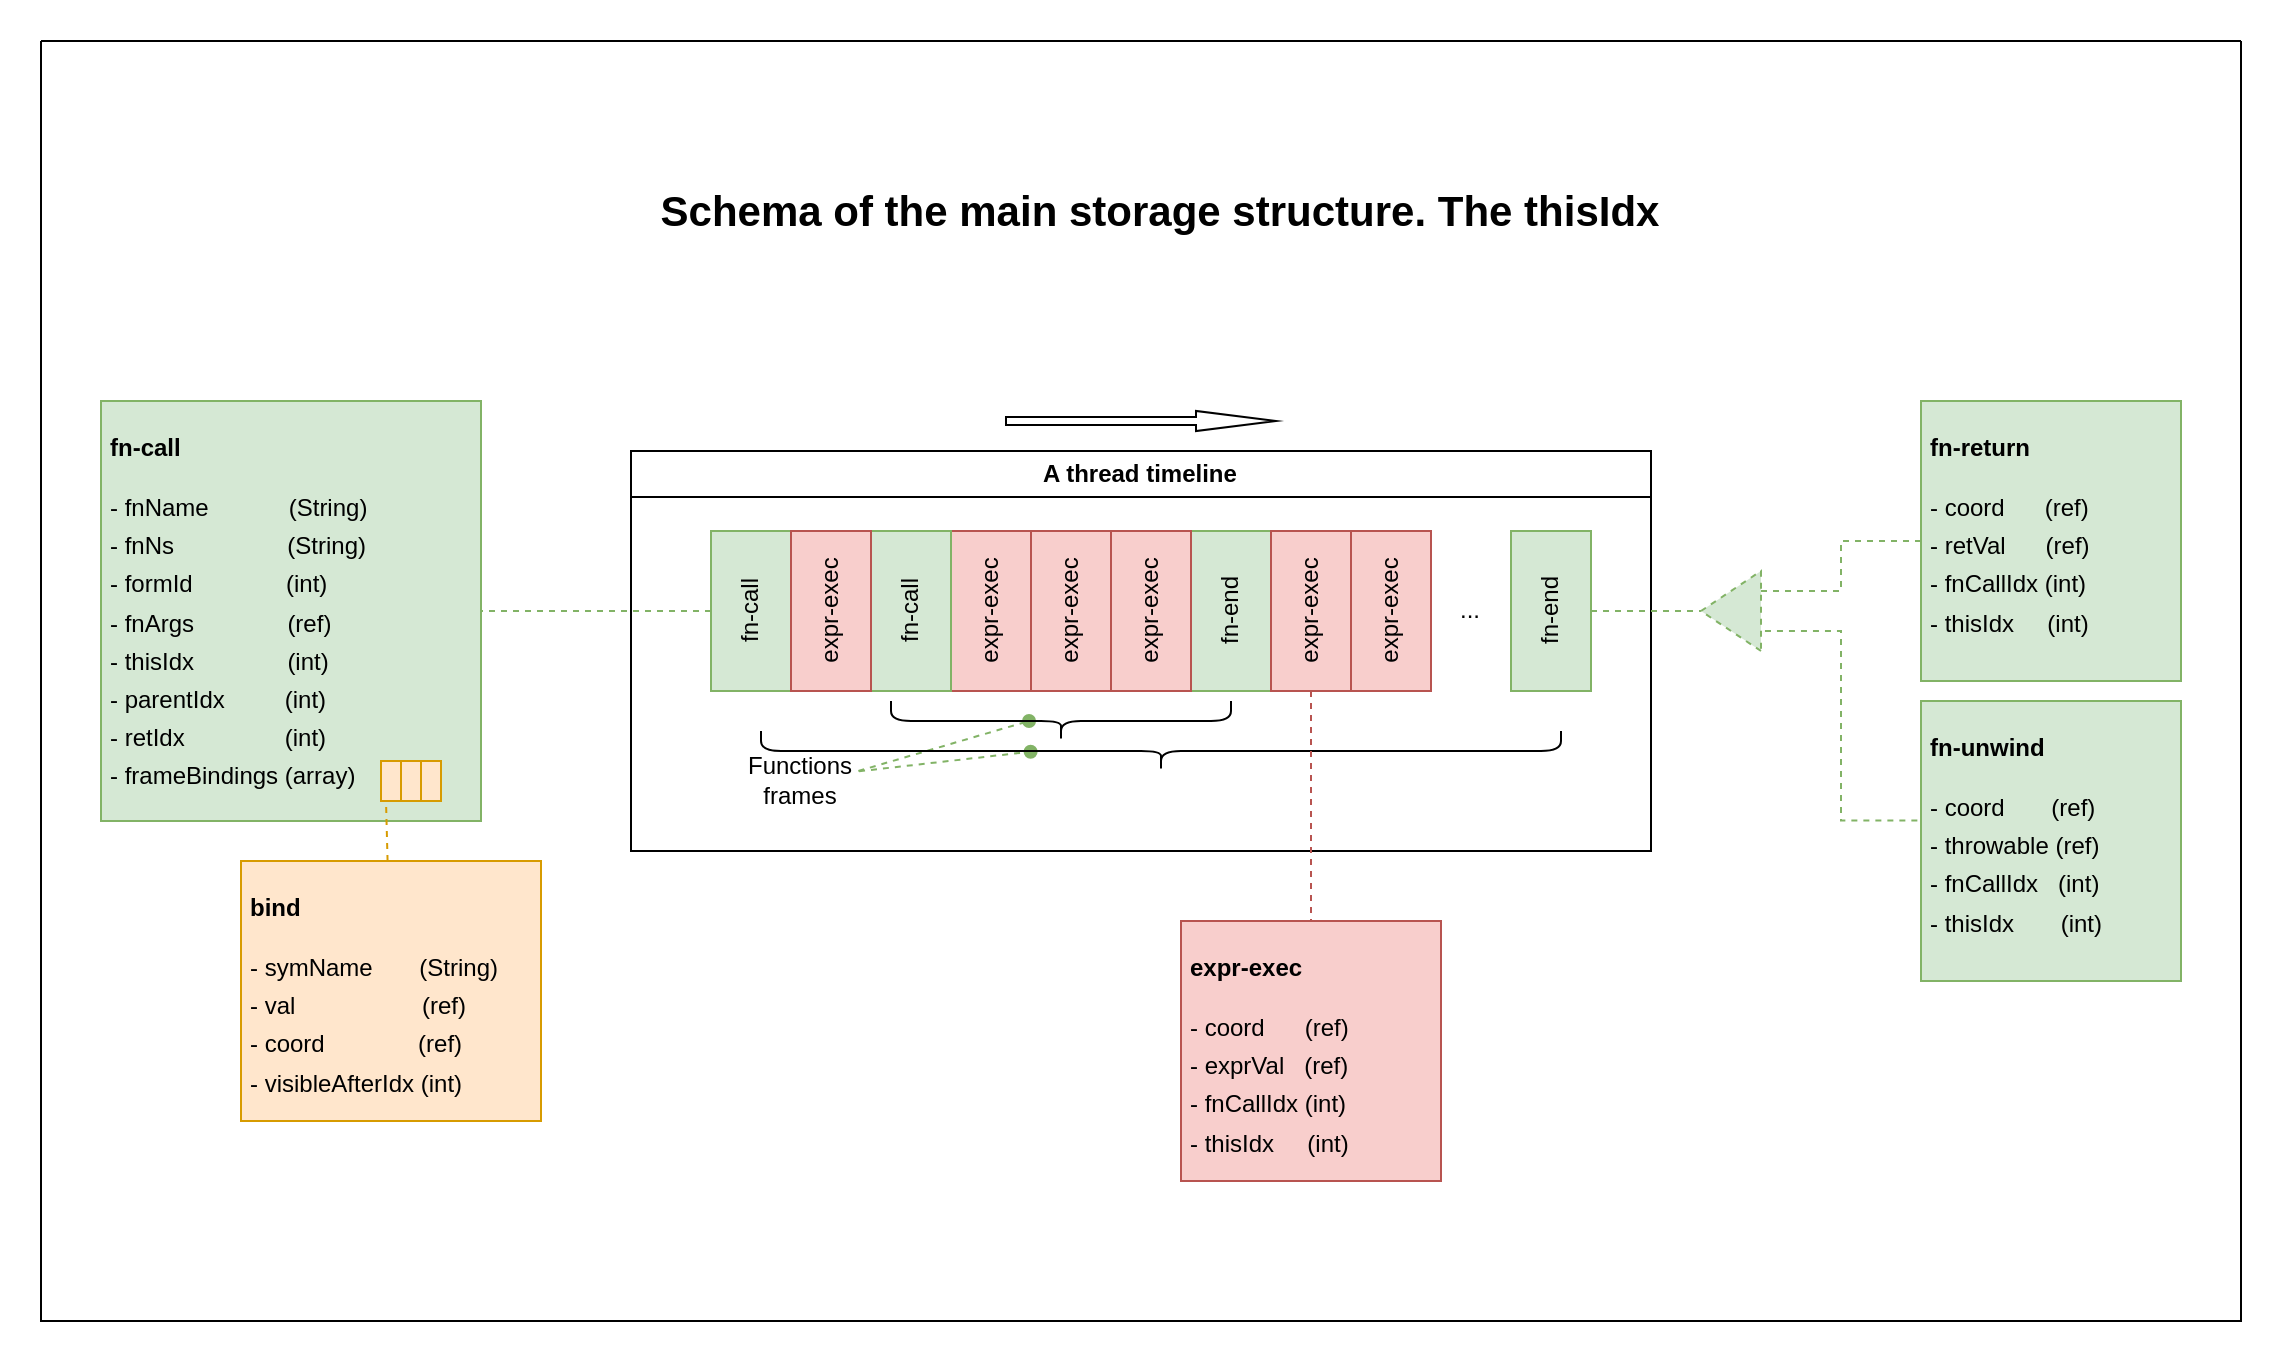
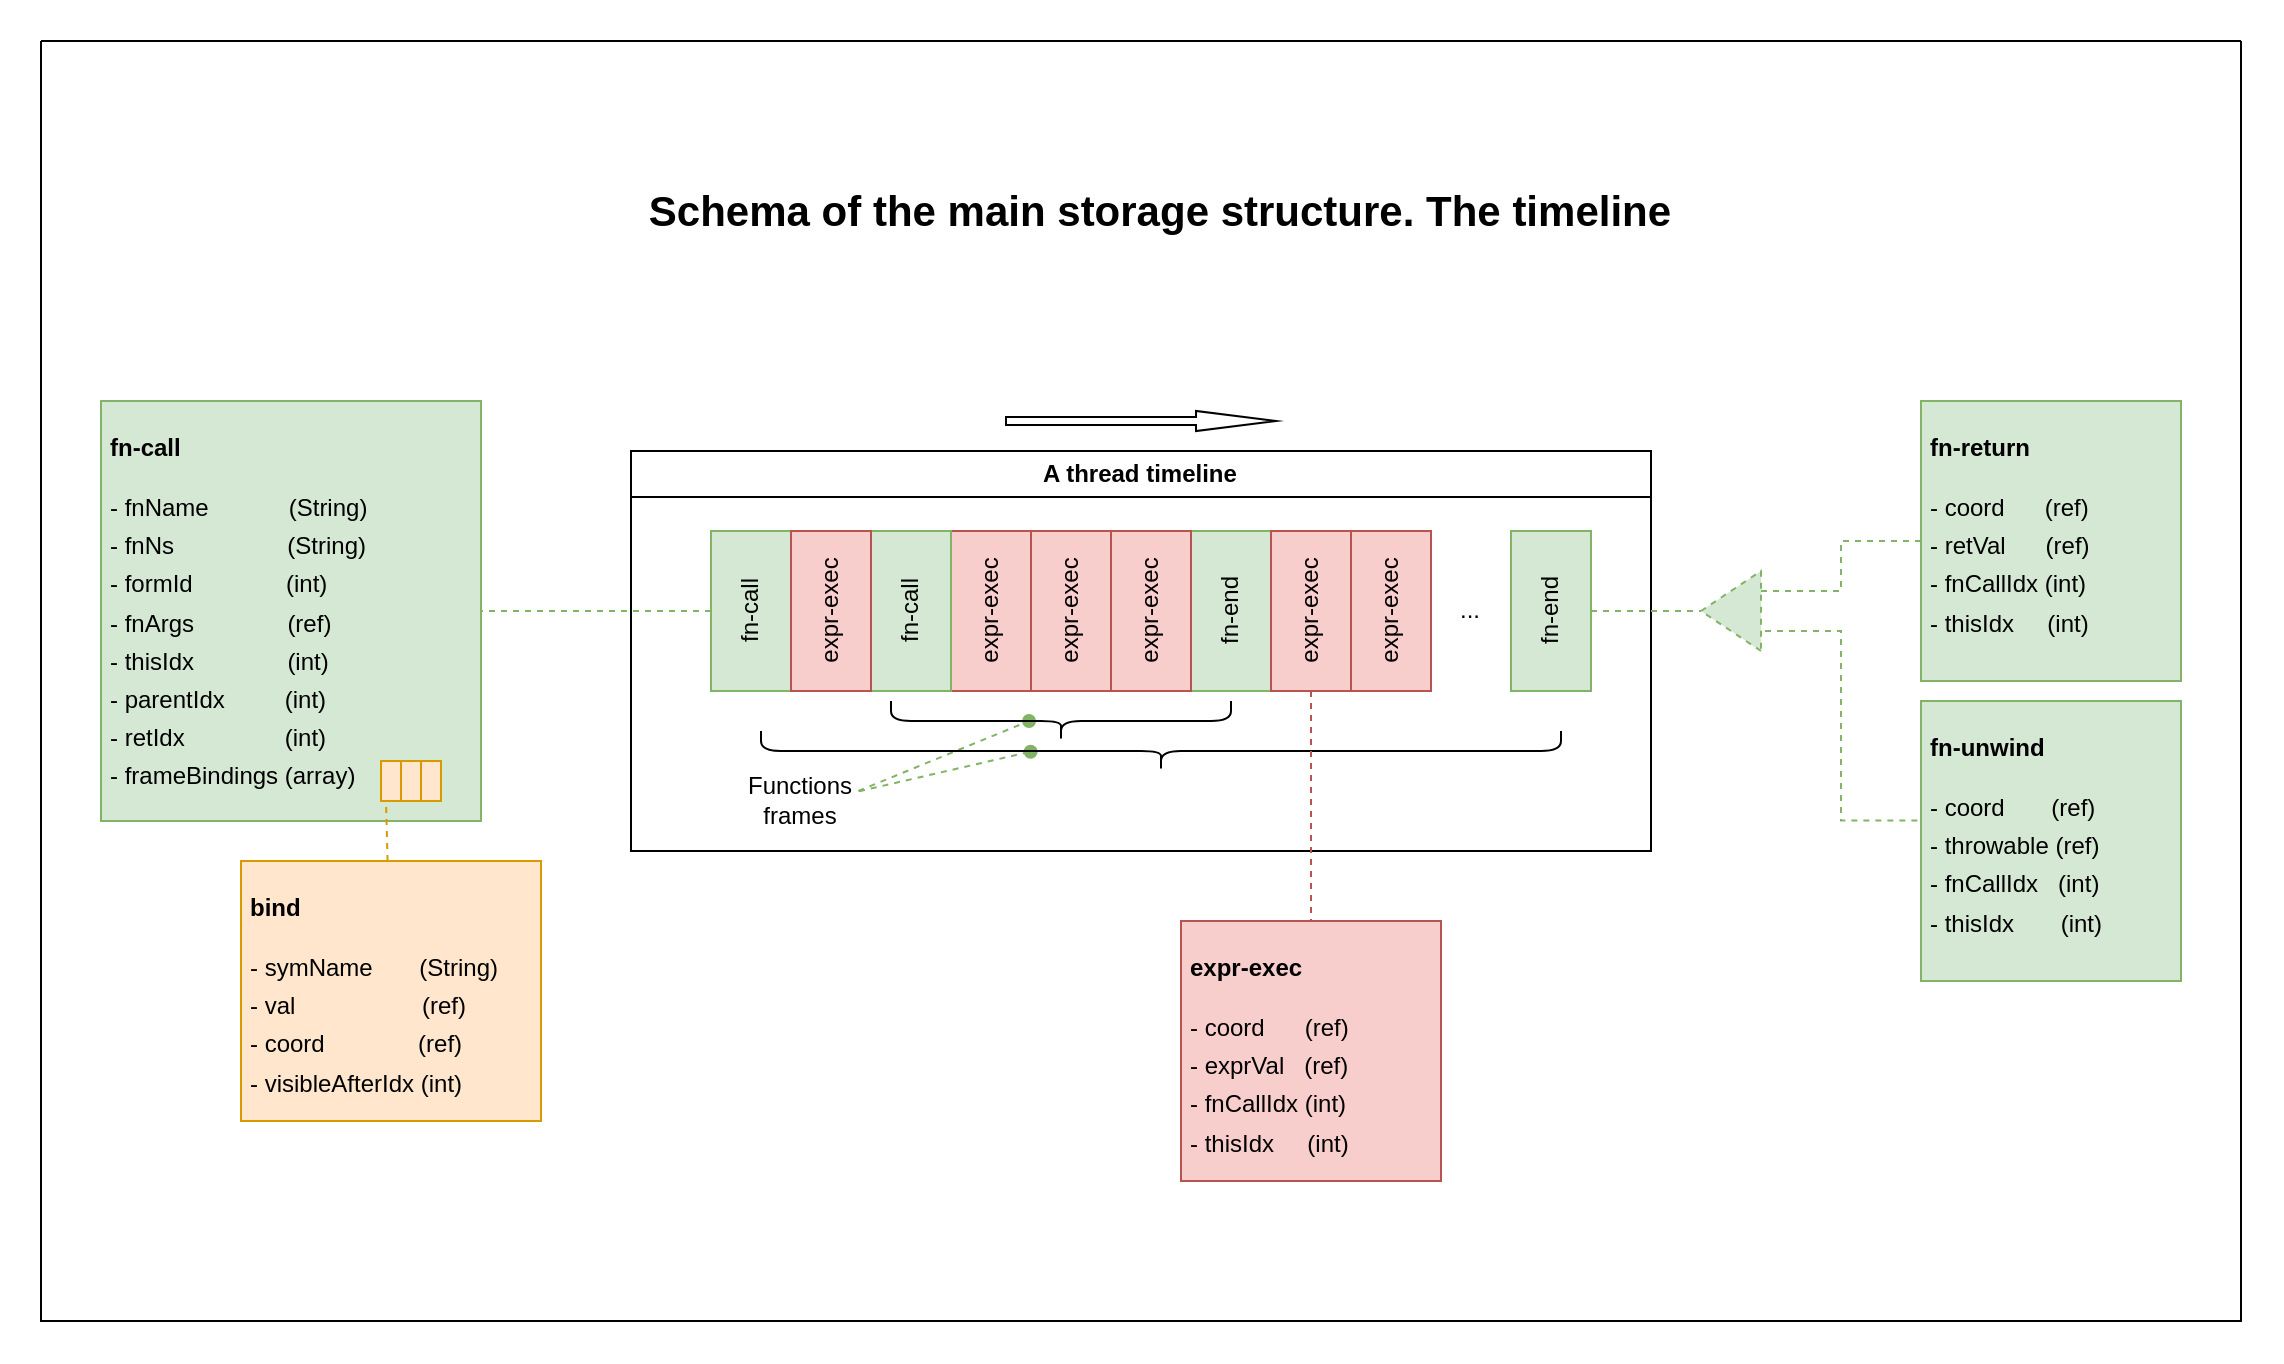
(1161, 211) -> (1161, 211)
(801, 781) -> (801, 801)
